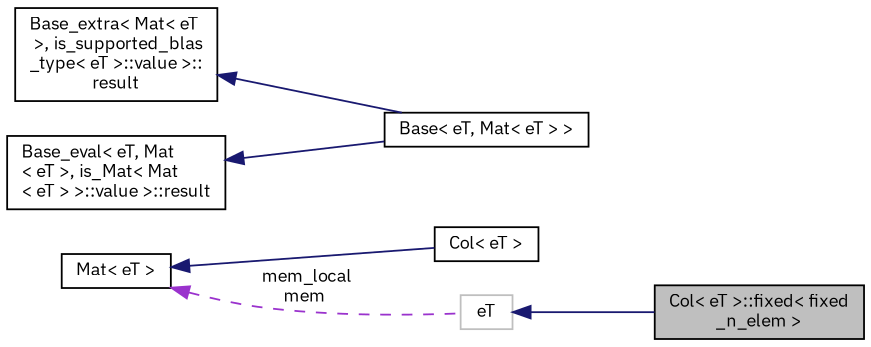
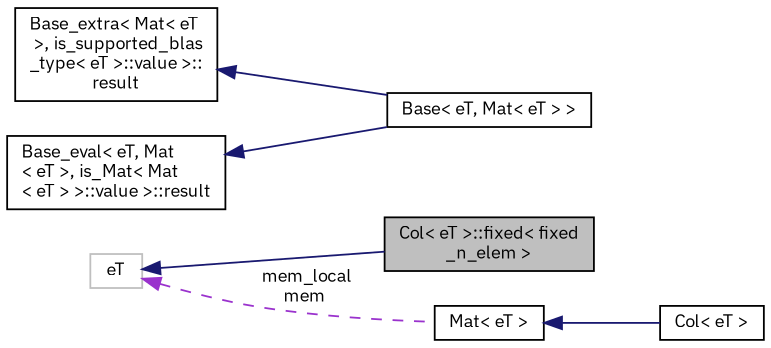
(324, 313) -> (296, 312)
